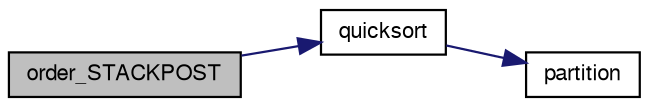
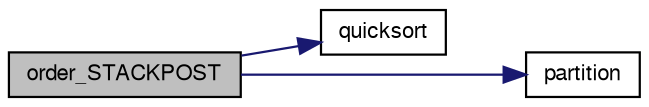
(475, 52) -> (372, 75)
